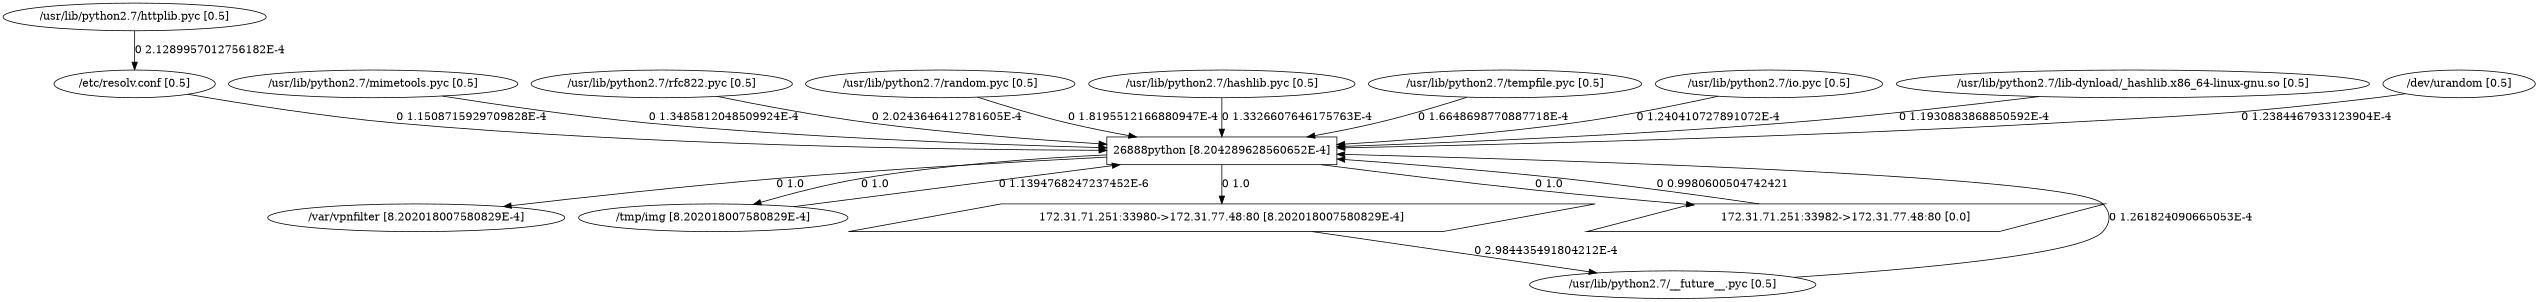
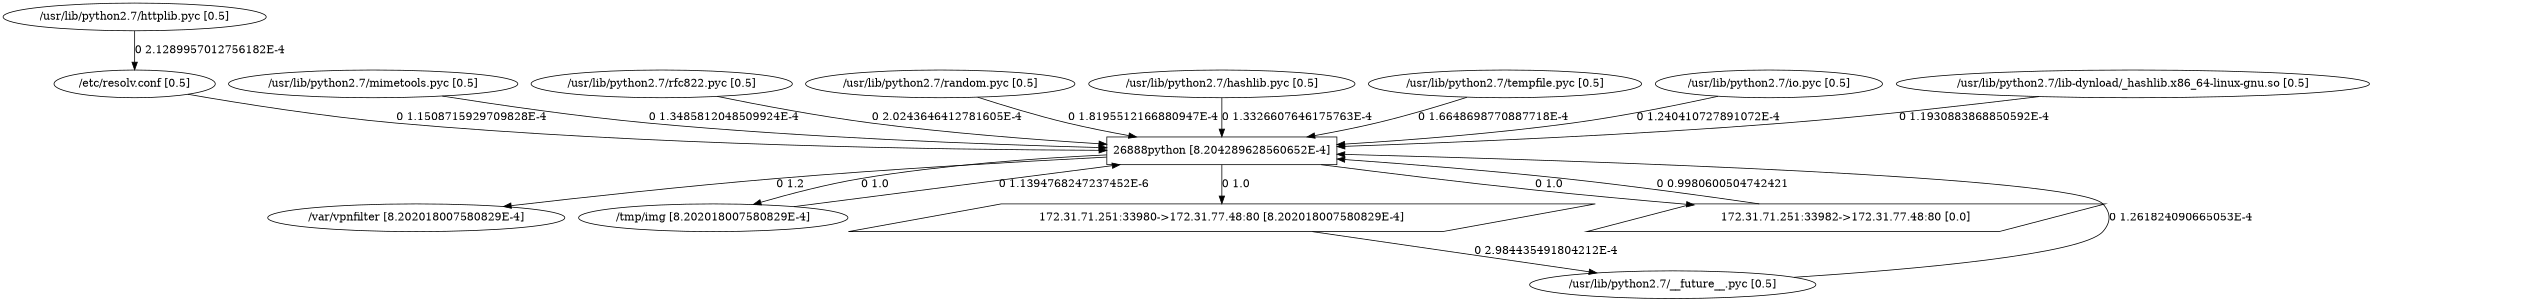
(2459, 84) -> none
(791, 184) -> (791, 184)
